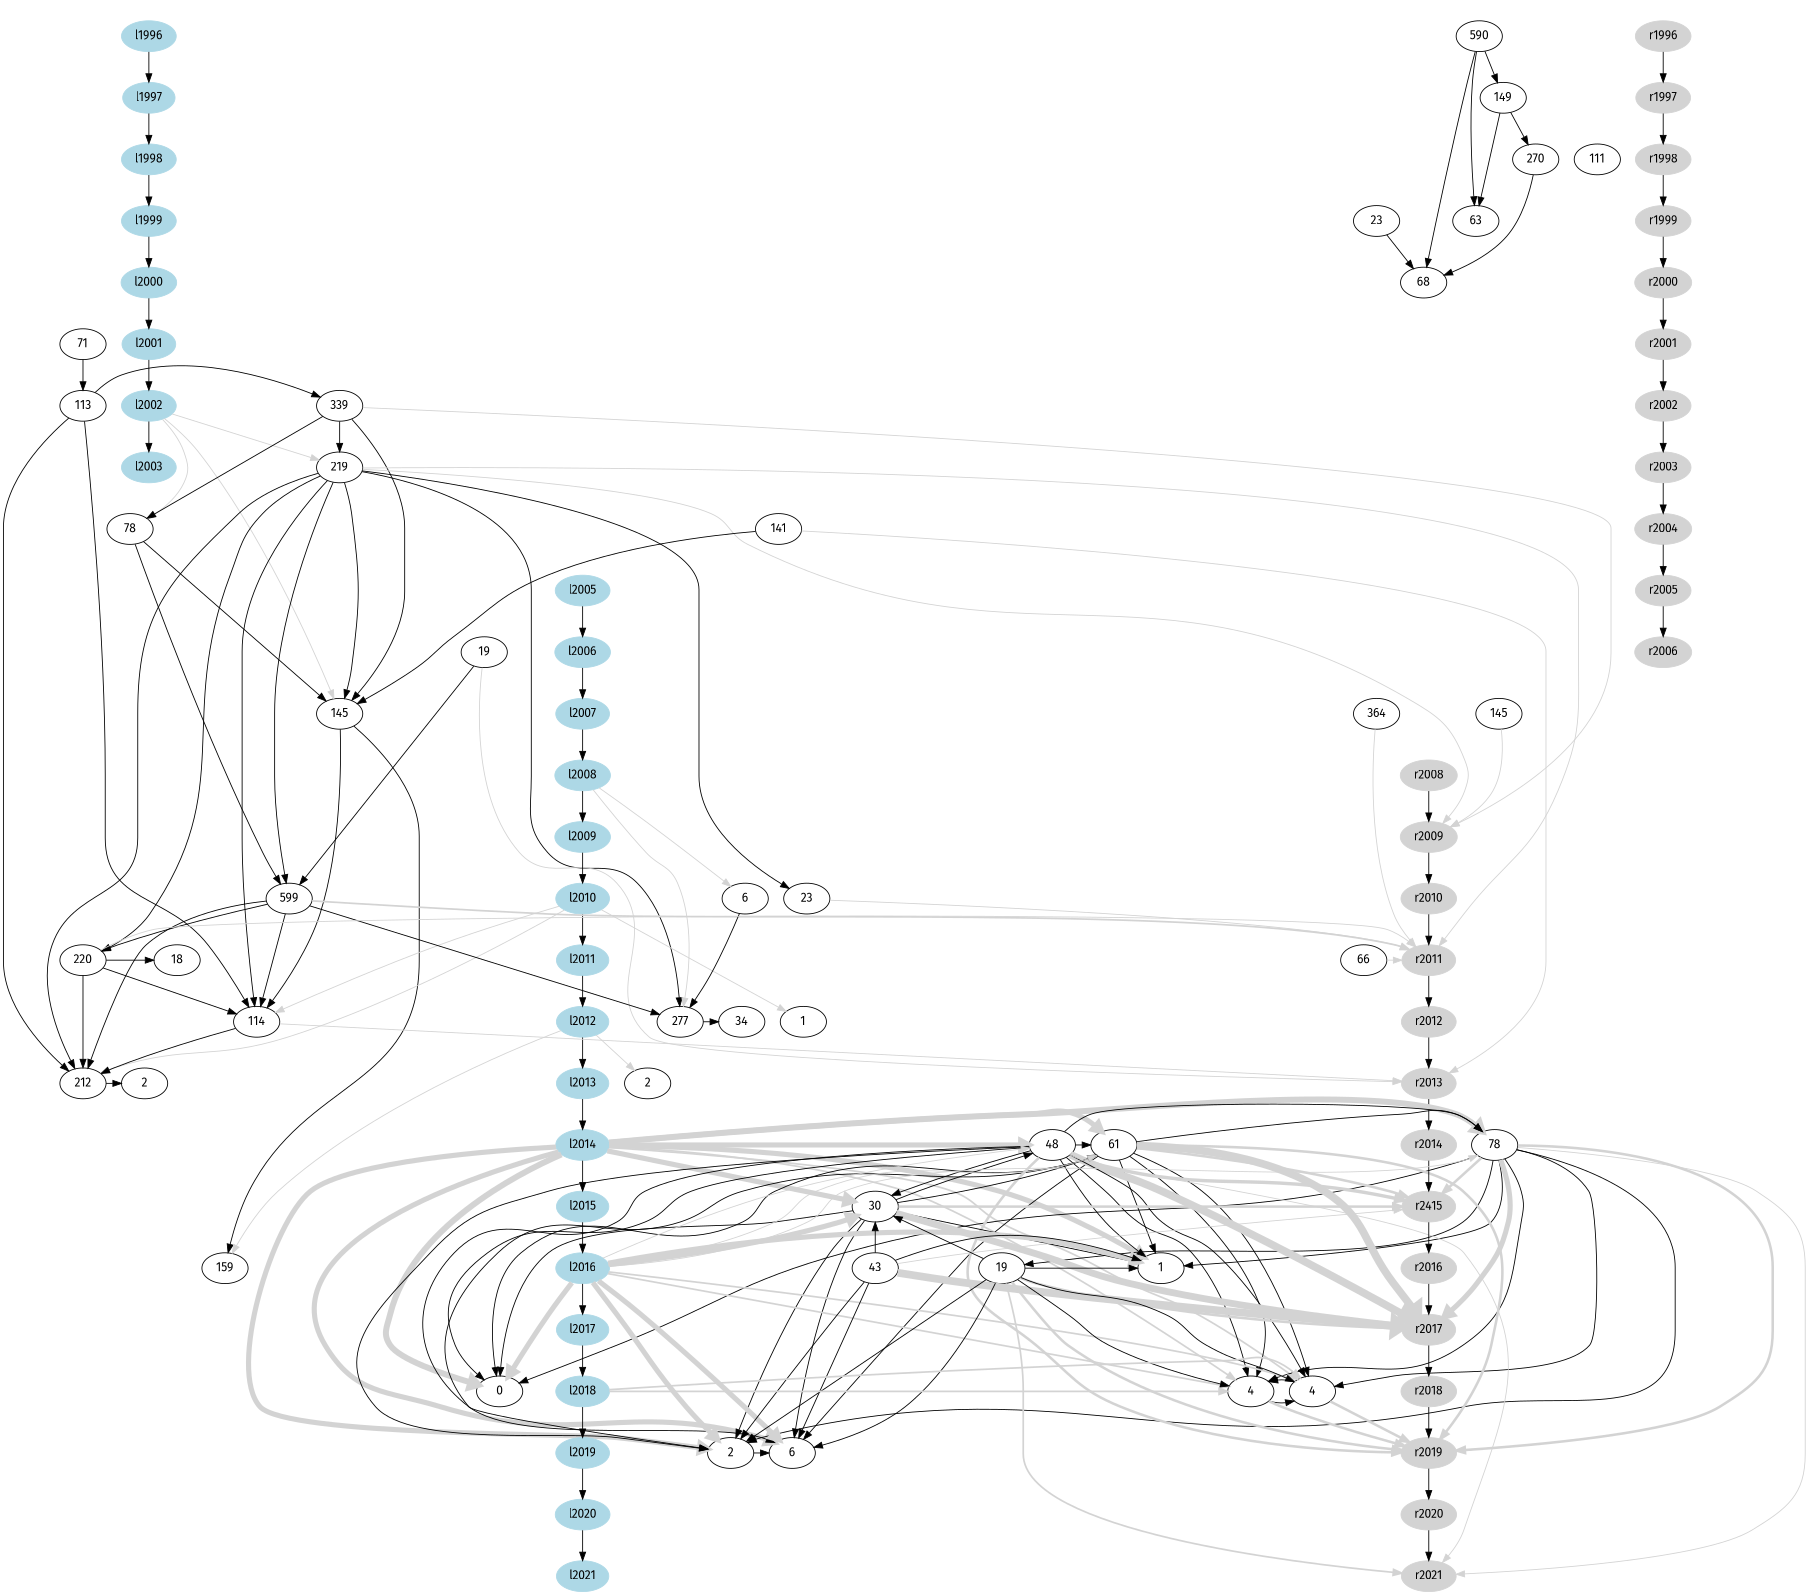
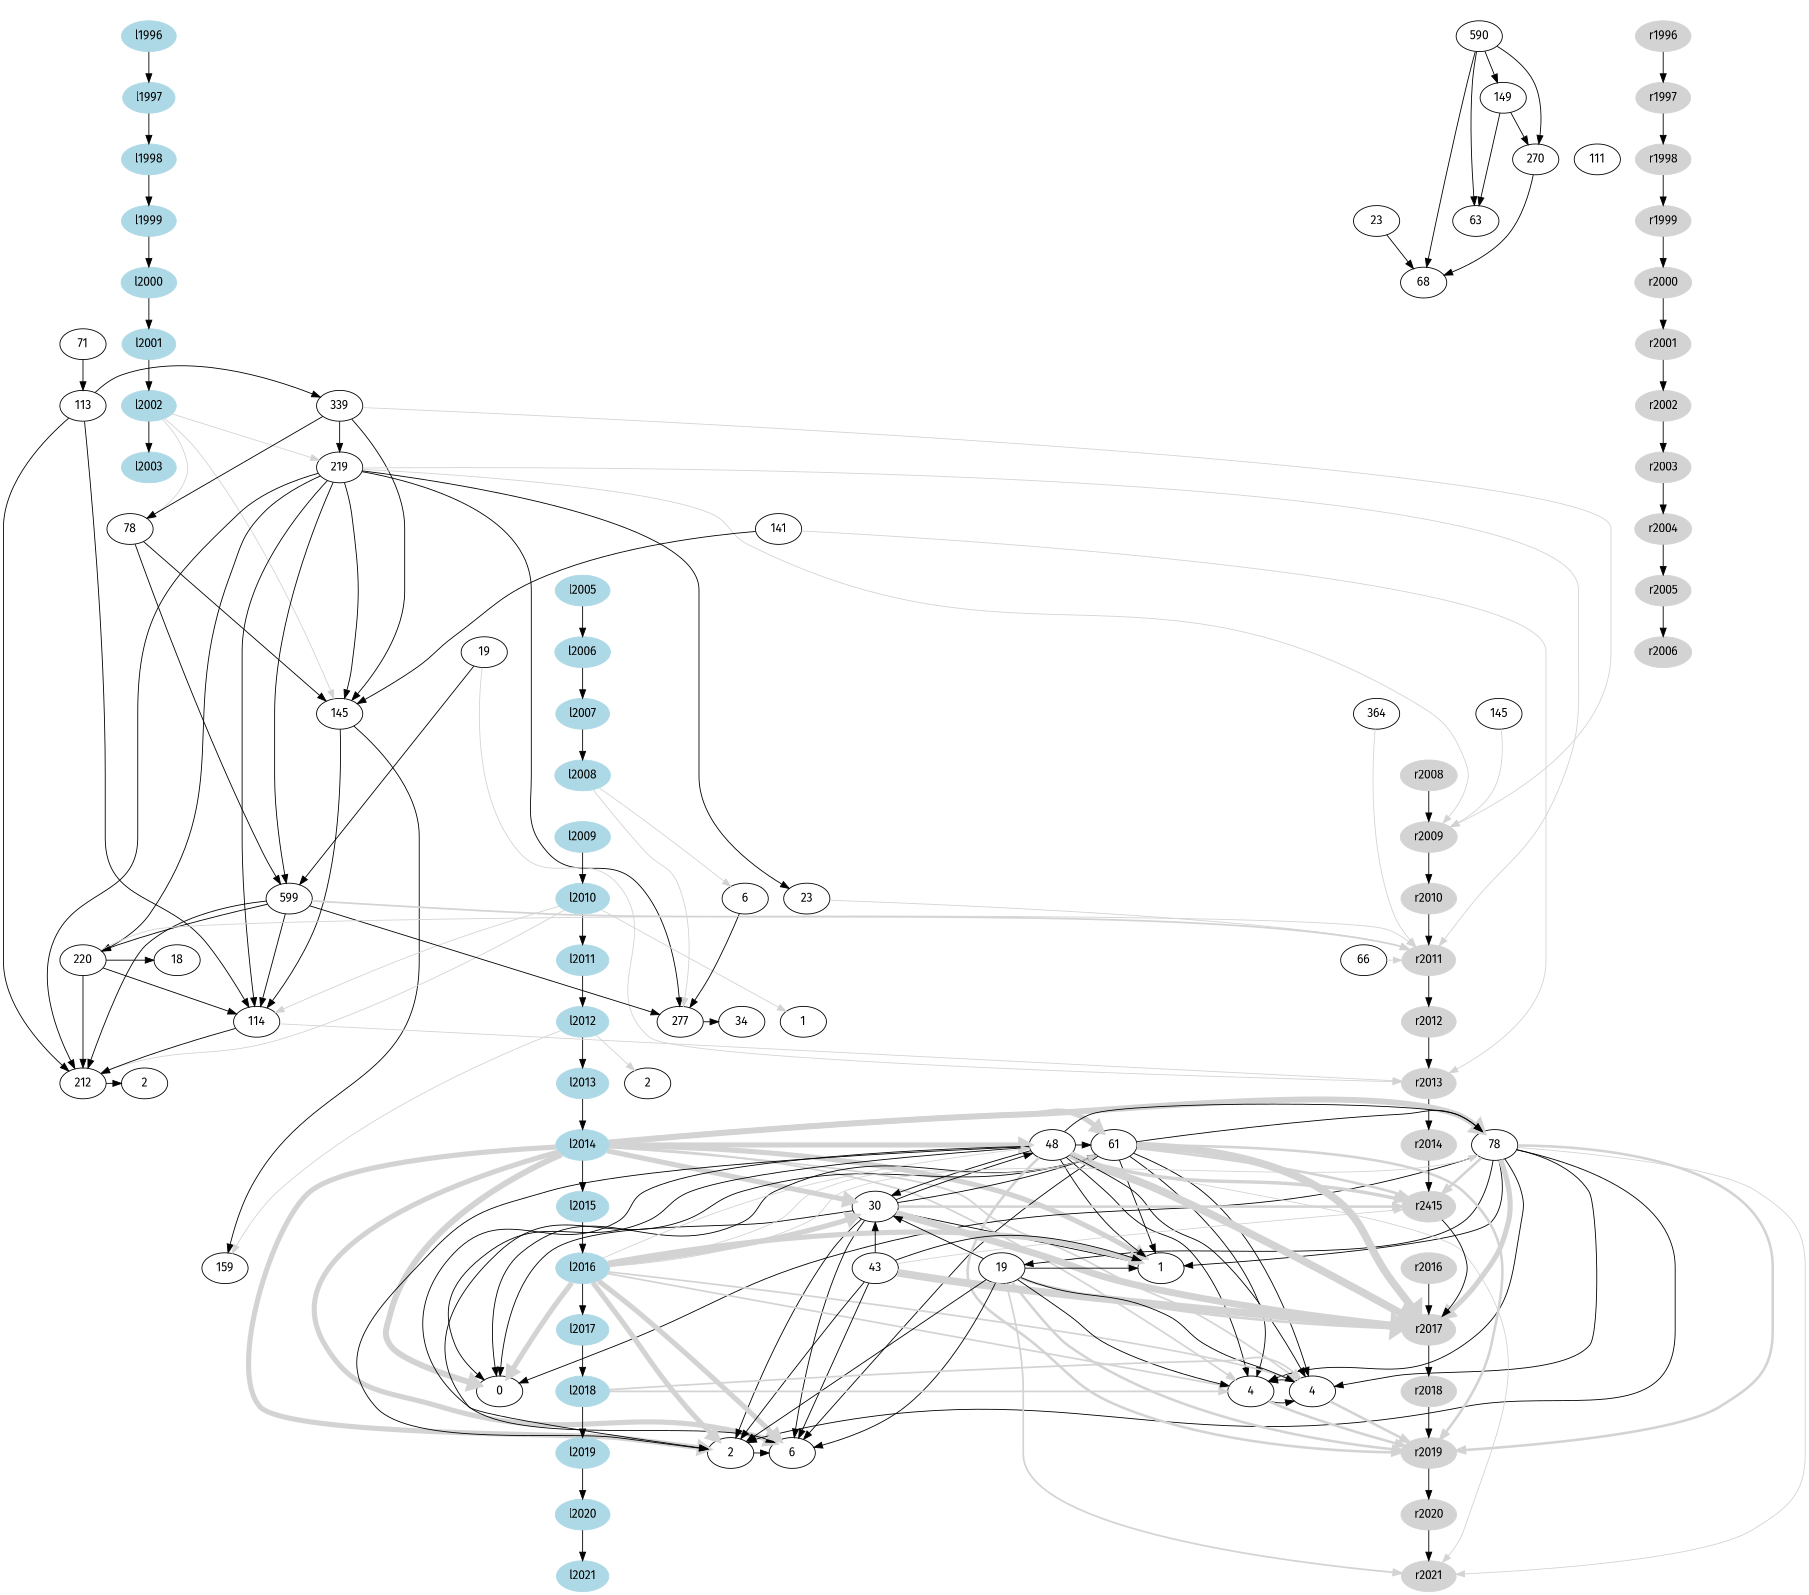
none -> (1534, 83)
(583, 802) -> none
(1429, 1230) -> (1467, 1269)
